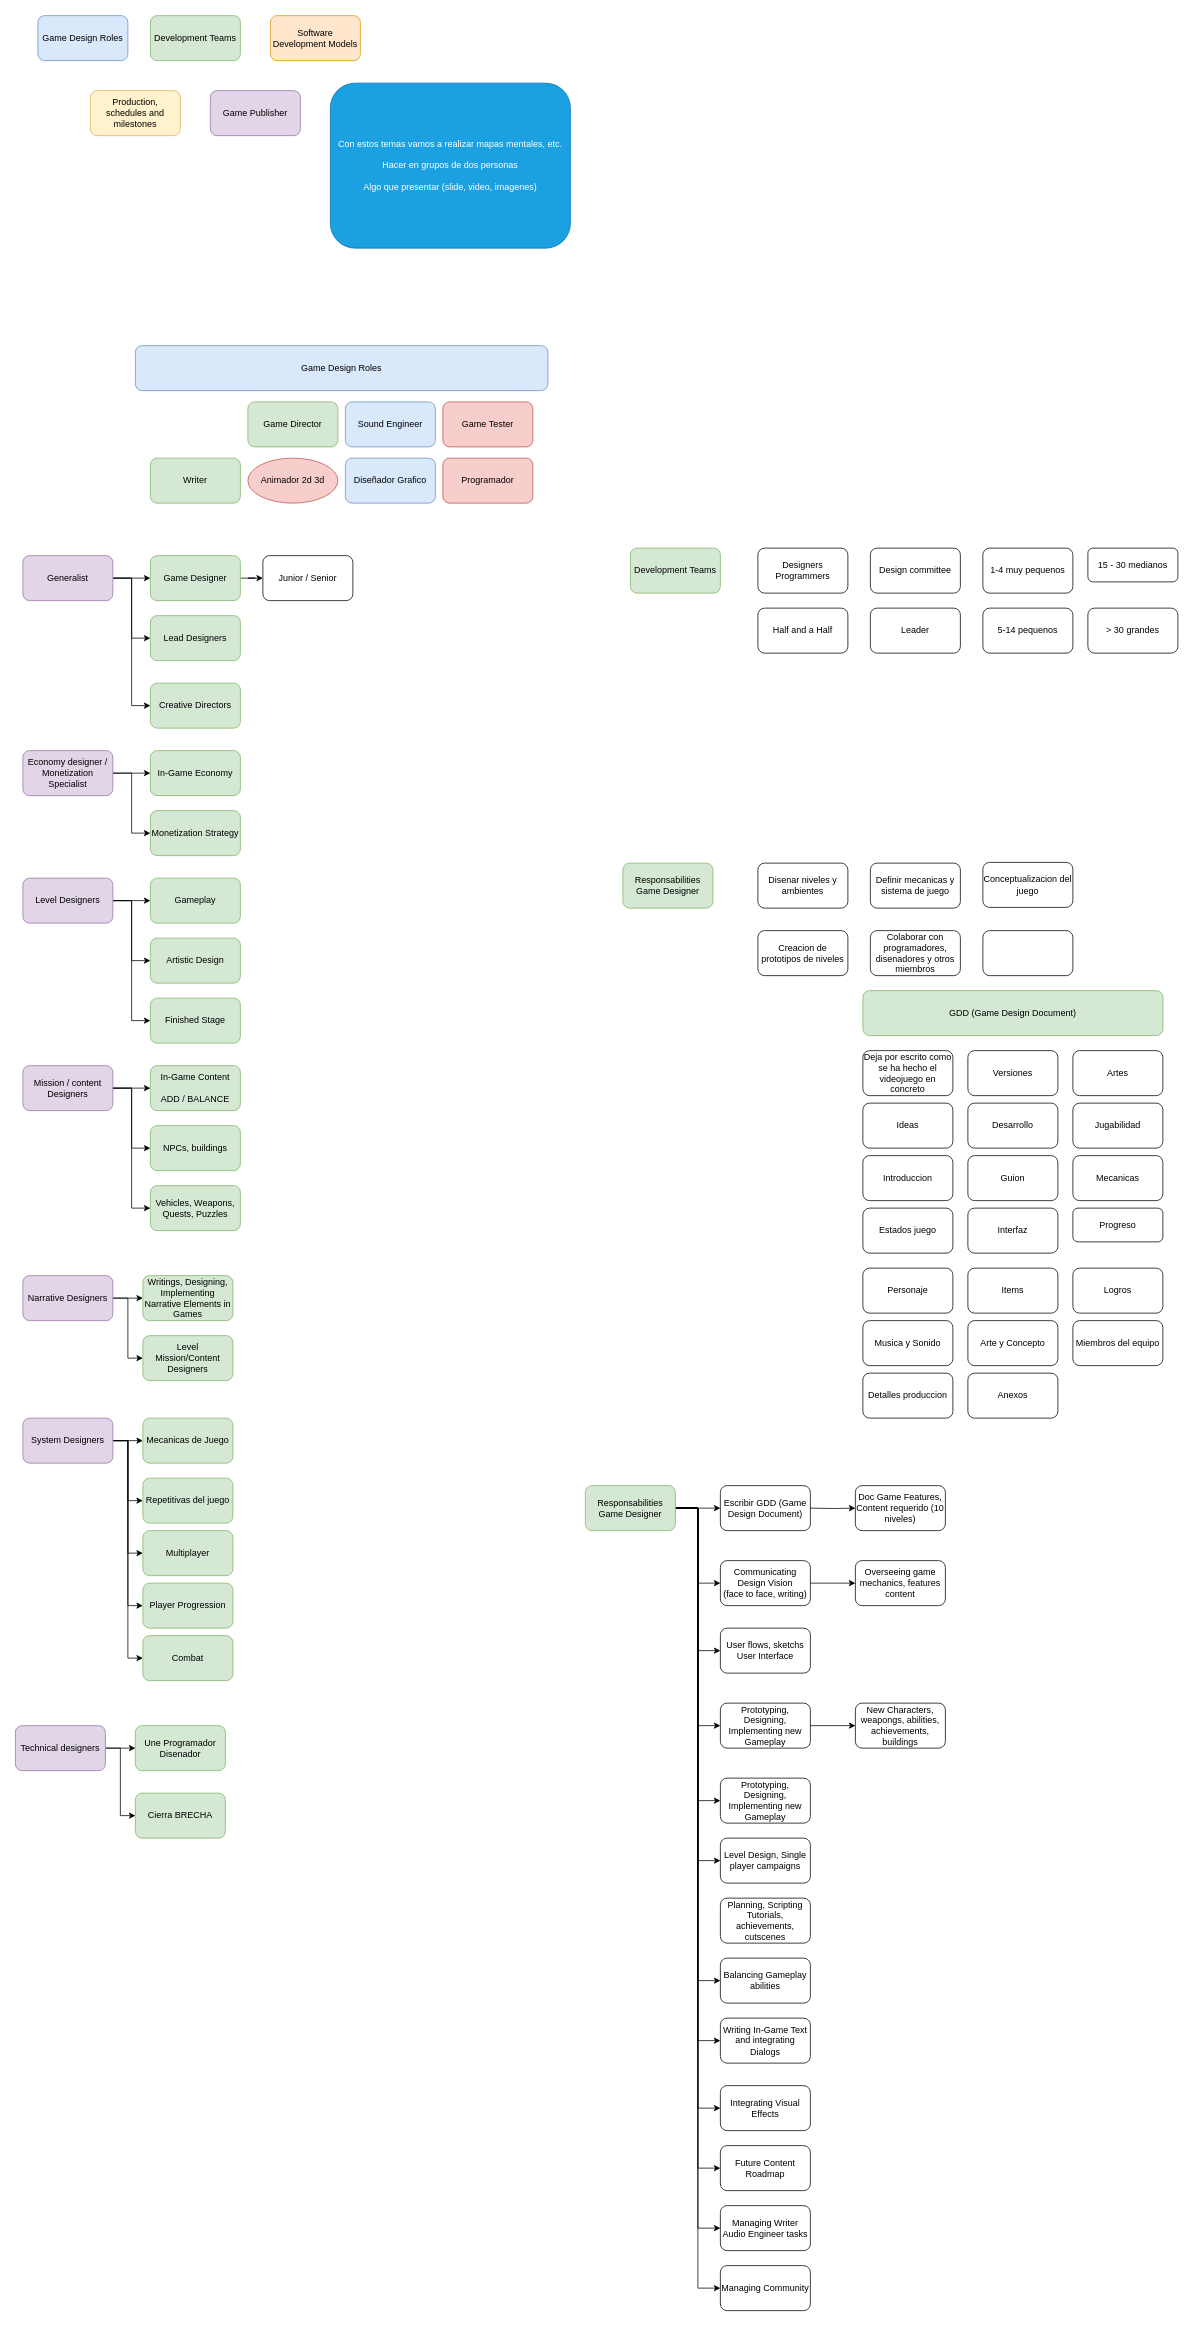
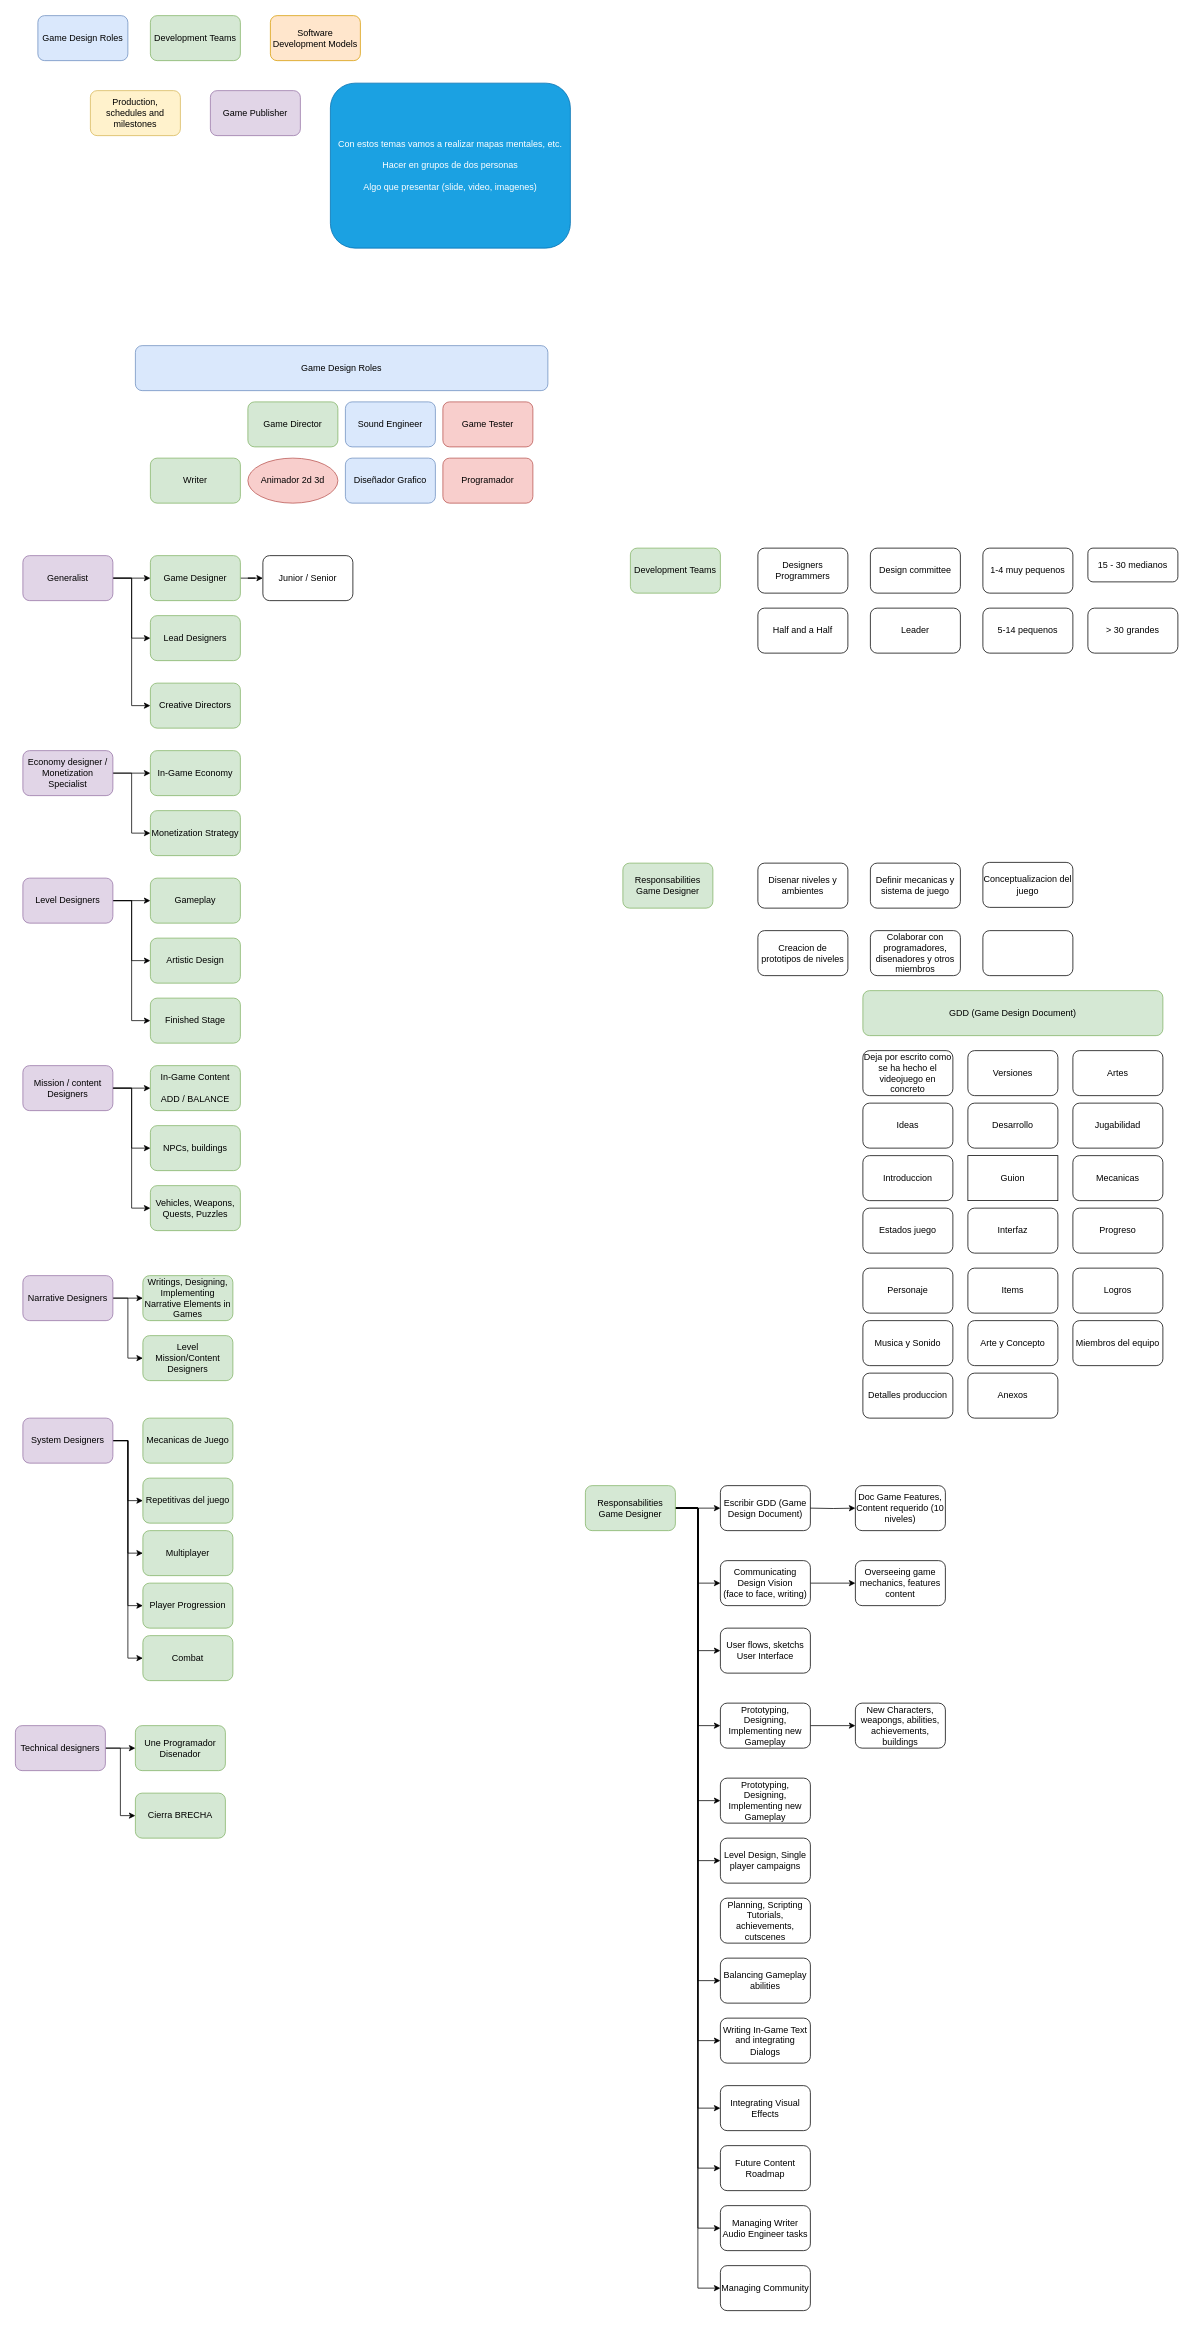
(1013, 1178) -> (1013, 1178)
(1118, 1225) -> (1118, 1230)
(133, 1440) -> none
